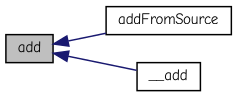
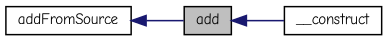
(87, 37) -> (165, 21)
(169, 77) -> (333, 21)
